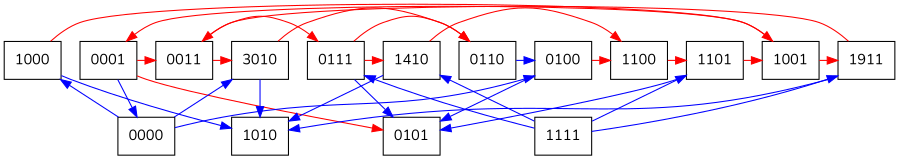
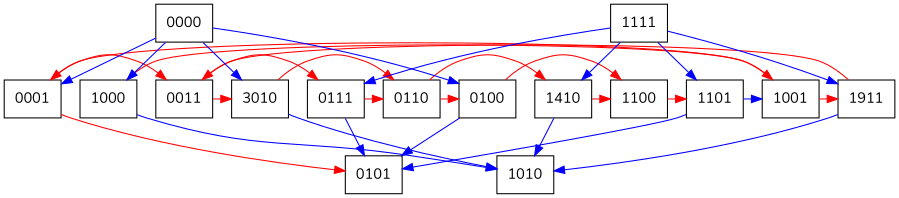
(368, 60) -> (494, 55)
(520, 60) -> (444, 99)
(747, 60) -> (747, 99)
(124, 91) -> (103, 64)
